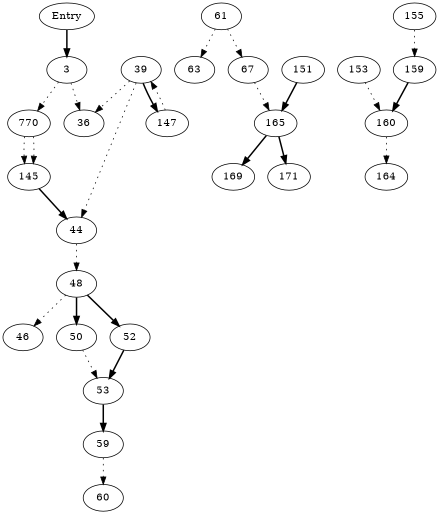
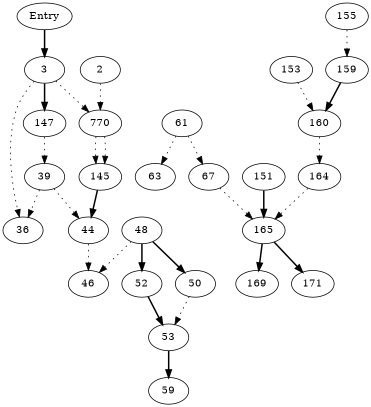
none -> (100, 70)
(148, 94) -> (45, 93)
none -> (294, 201)
(77, 253) -> (88, 253)
(103, 498) -> none
